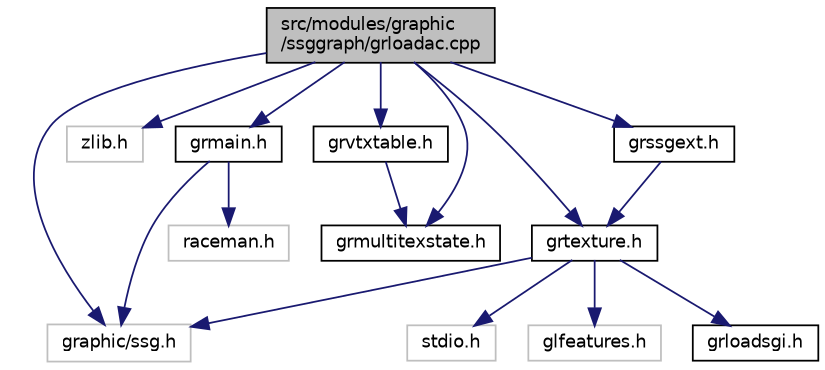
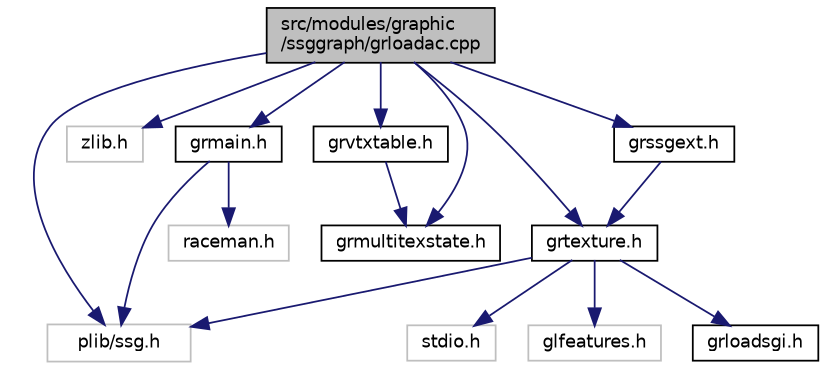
(119, 343) -> (119, 343)
